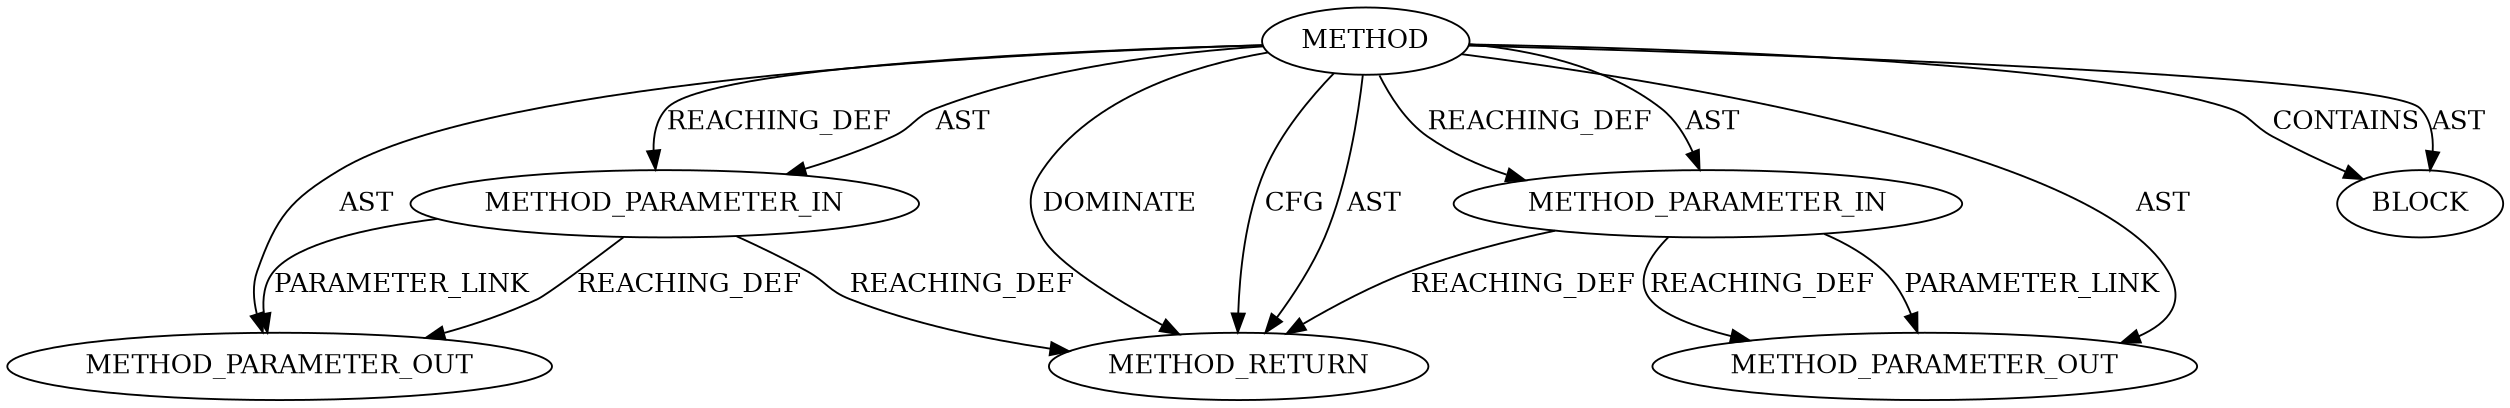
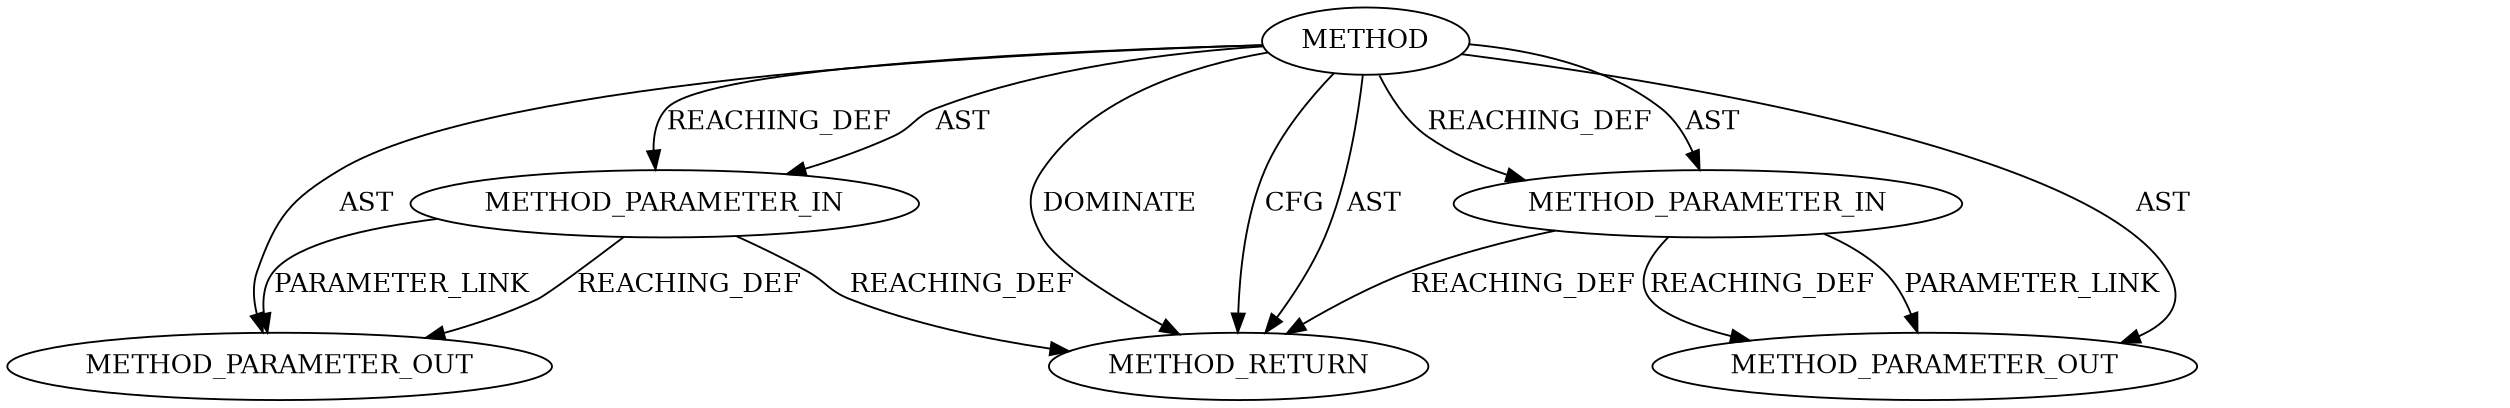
(2420, 204) -> none
